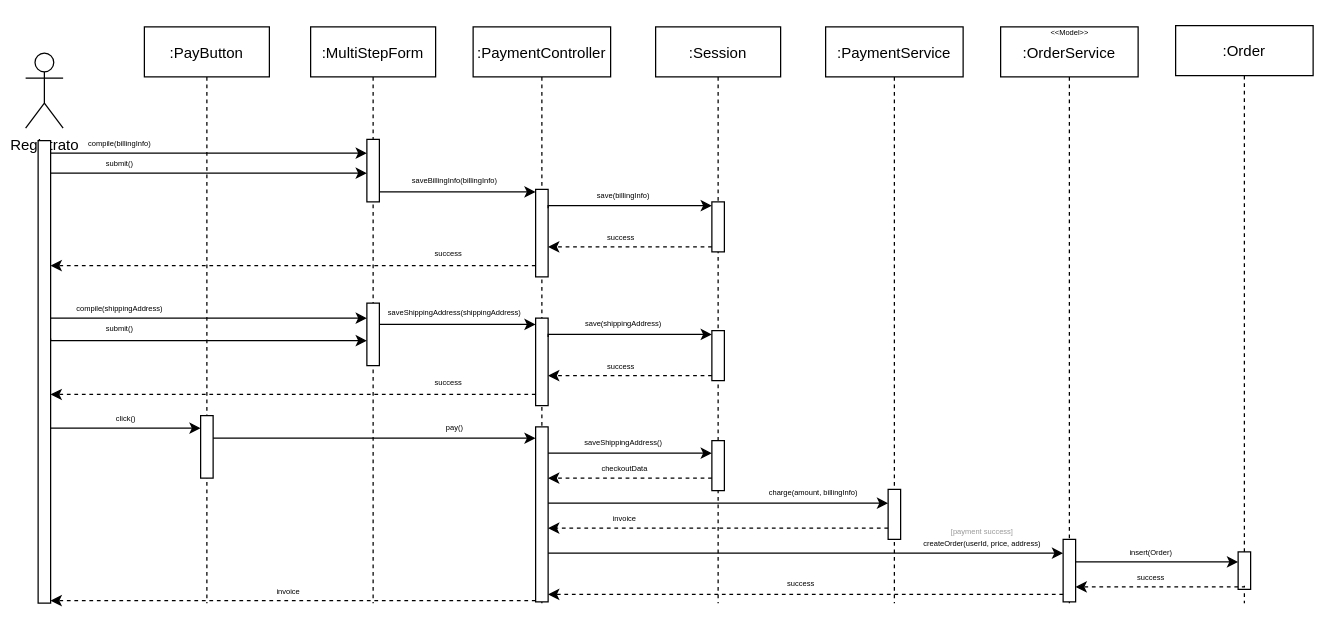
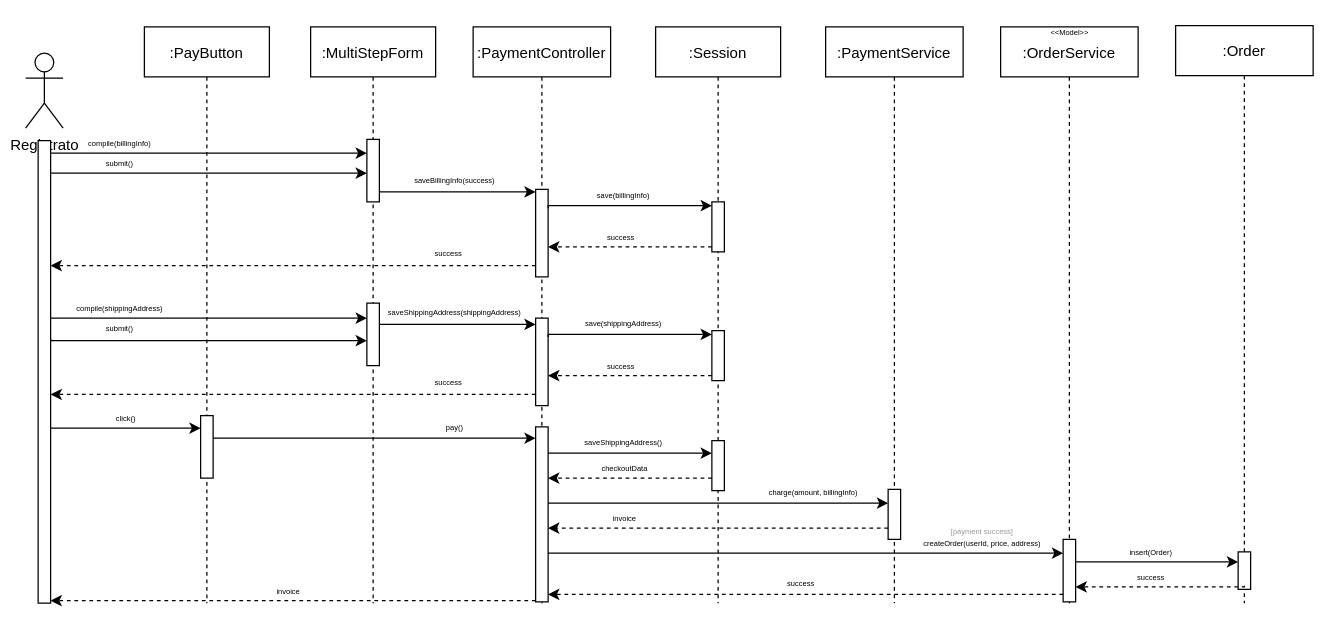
(455, 181) -> (455, 181)
